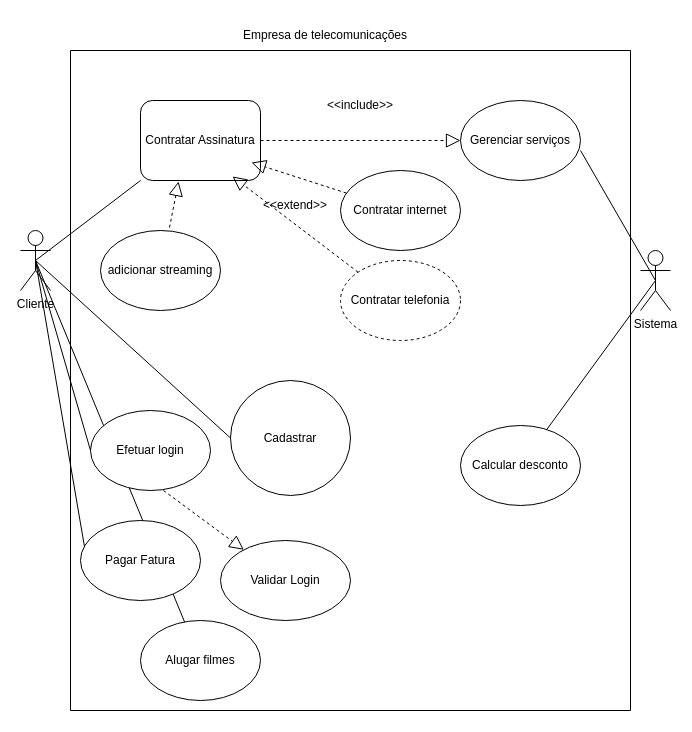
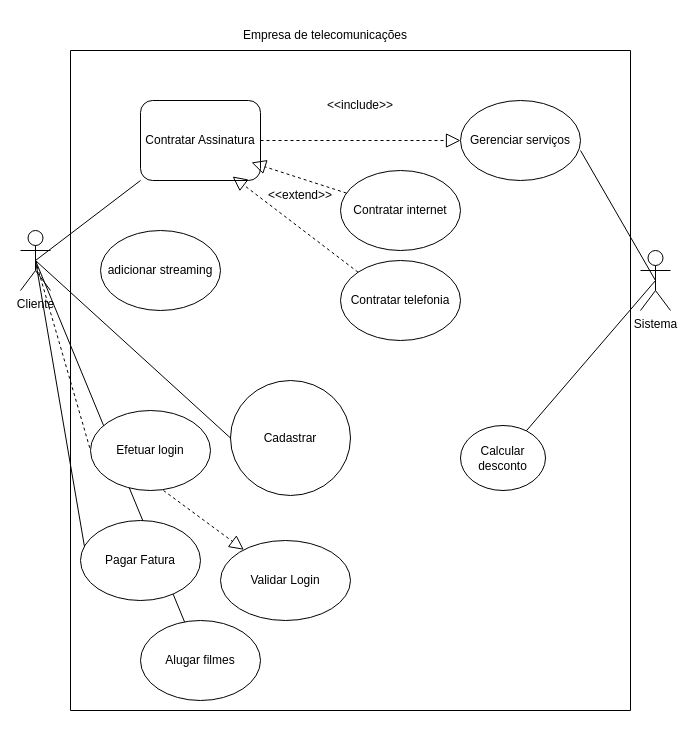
(296, 206) -> (301, 196)
(173, 211) -> none
(401, 301) -> (401, 301)
(55, 327) -> (55, 327)
(521, 466) -> (503, 458)
